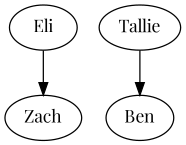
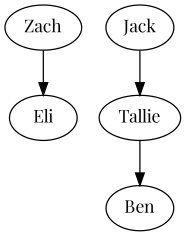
none -> (140, 28)
(43, 67) -> (43, 67)
